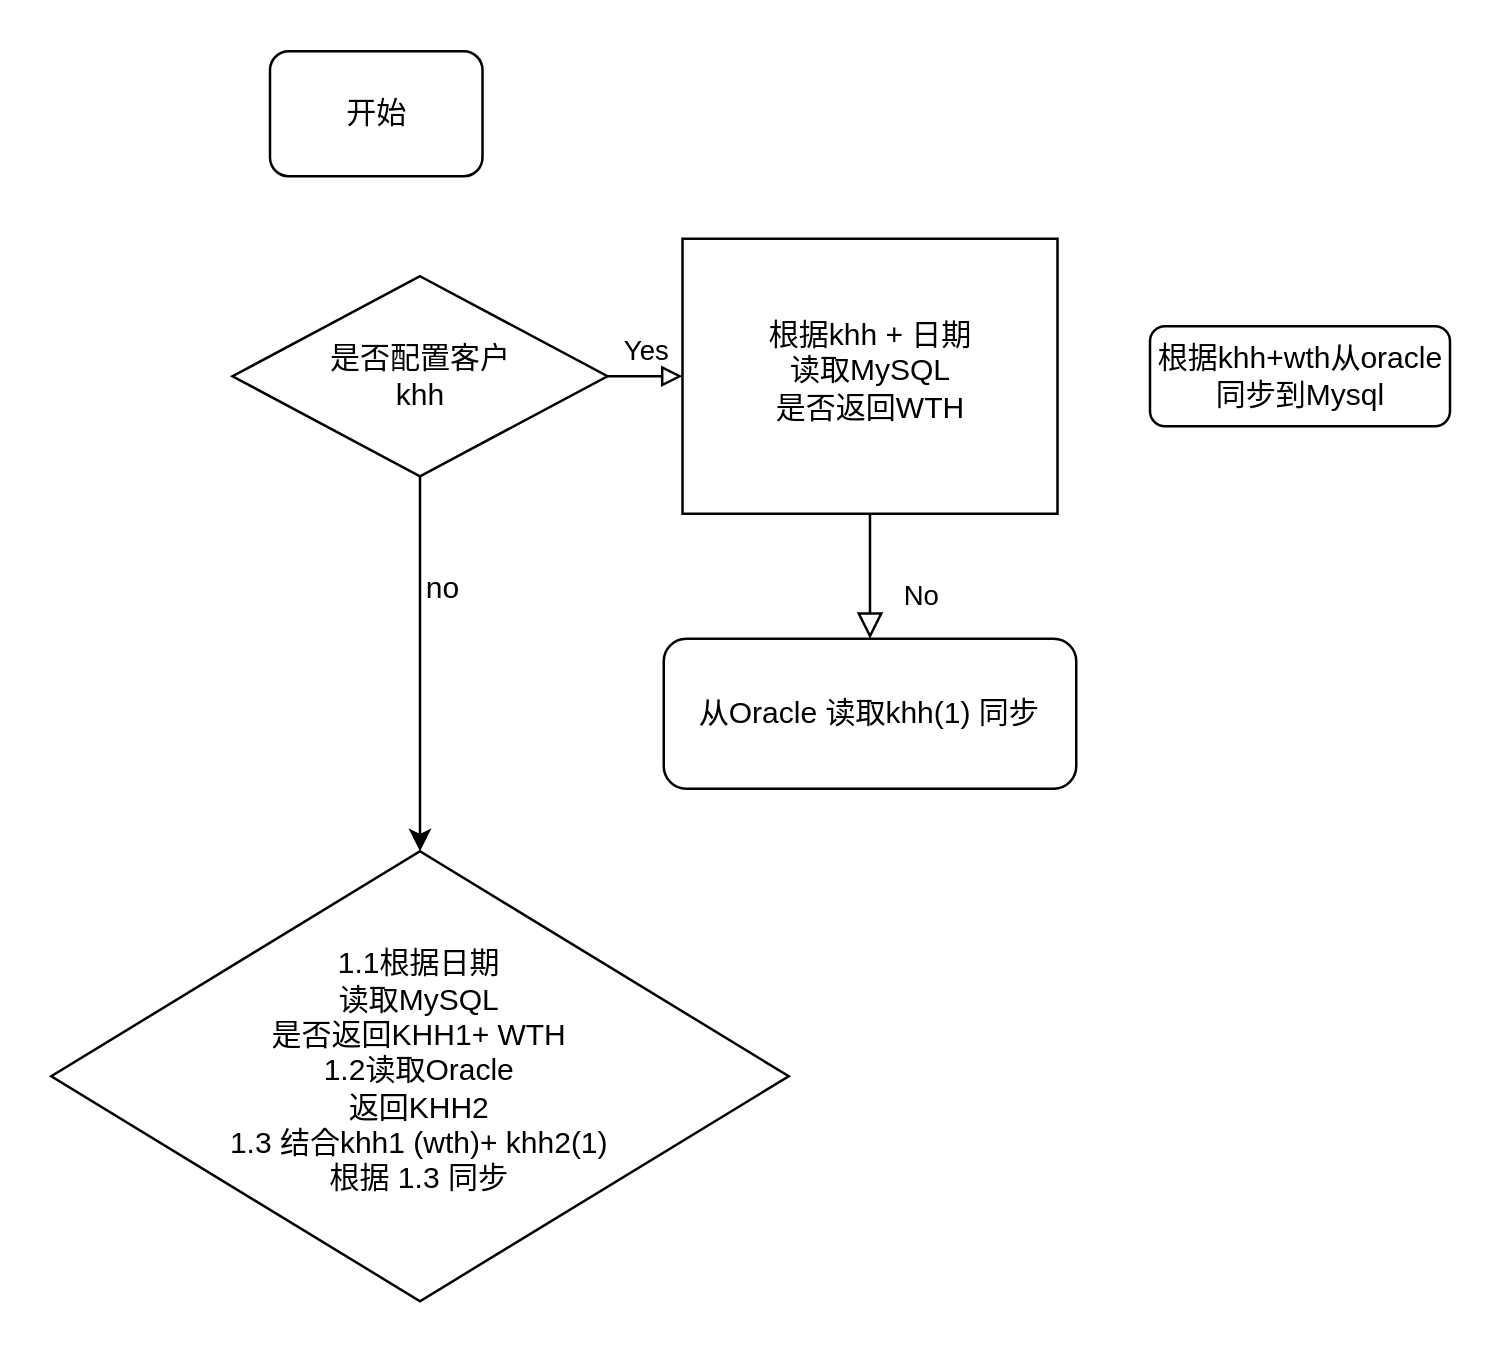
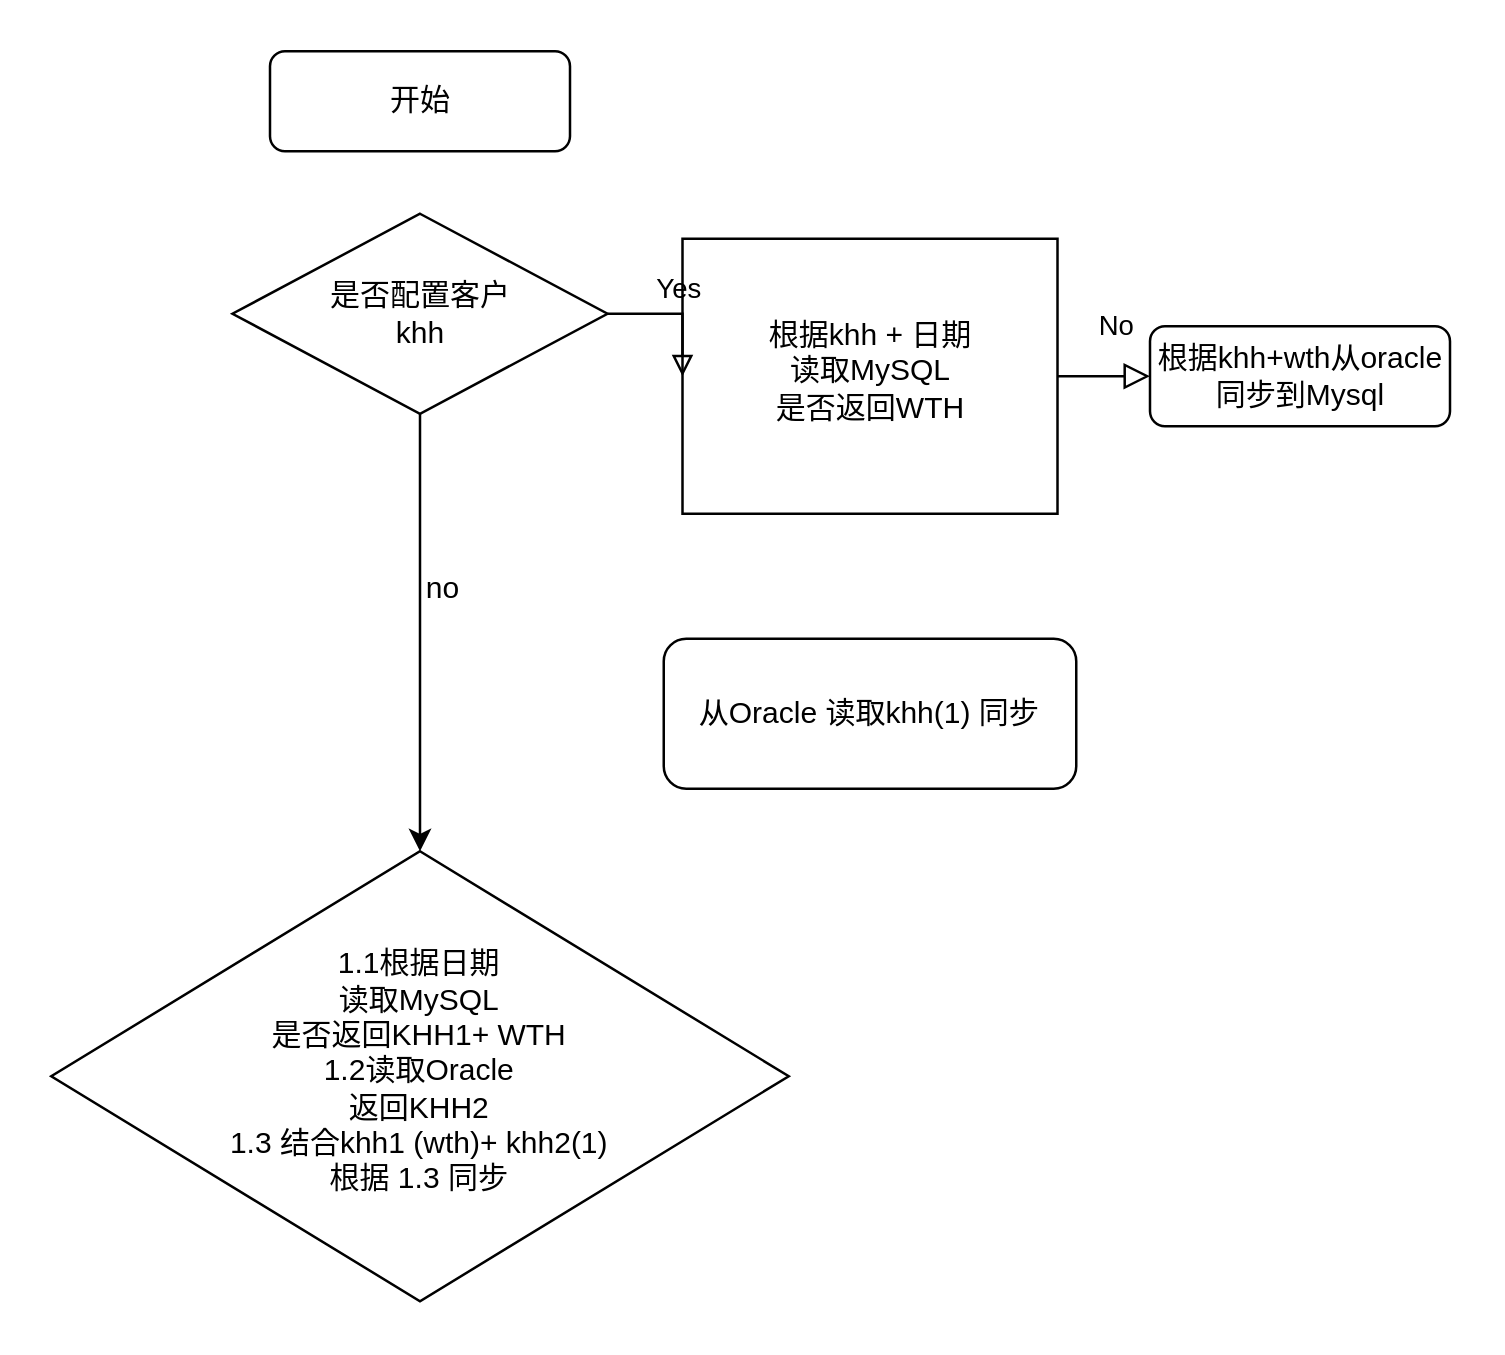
(376, 114) -> (420, 101)
(420, 376) -> (420, 314)
(870, 563) -> (1098, 376)
